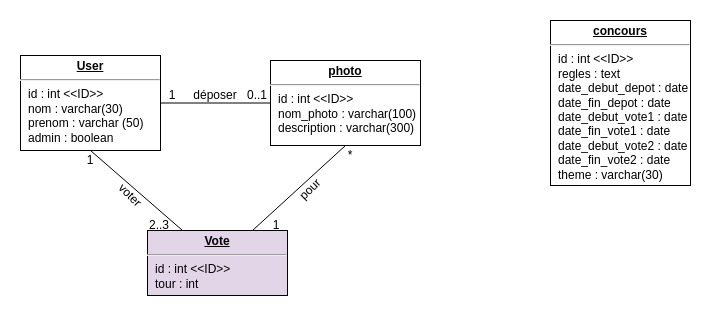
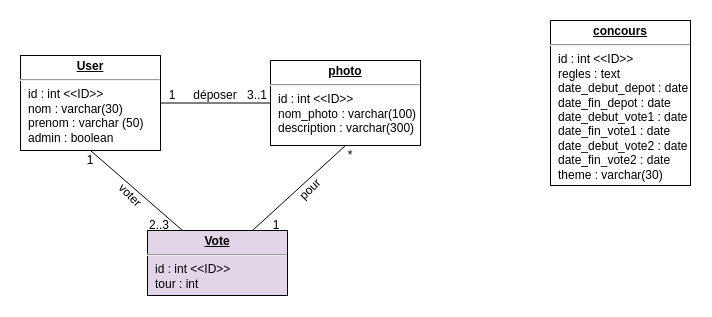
(258, 96) -> (258, 96)
